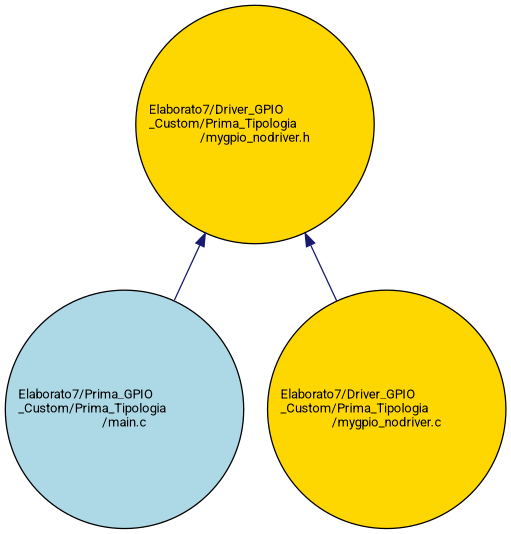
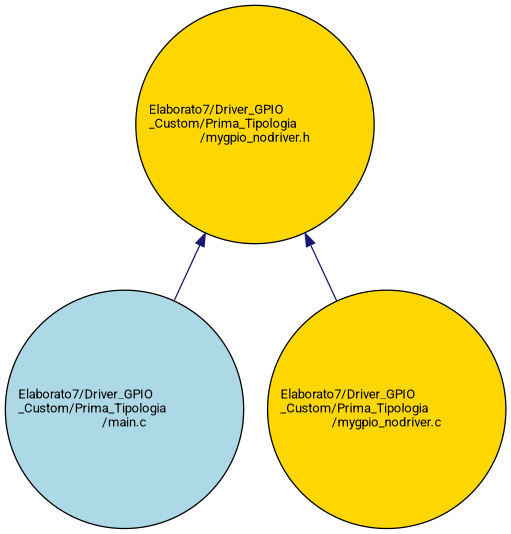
(125, 409) -> (125, 409)
